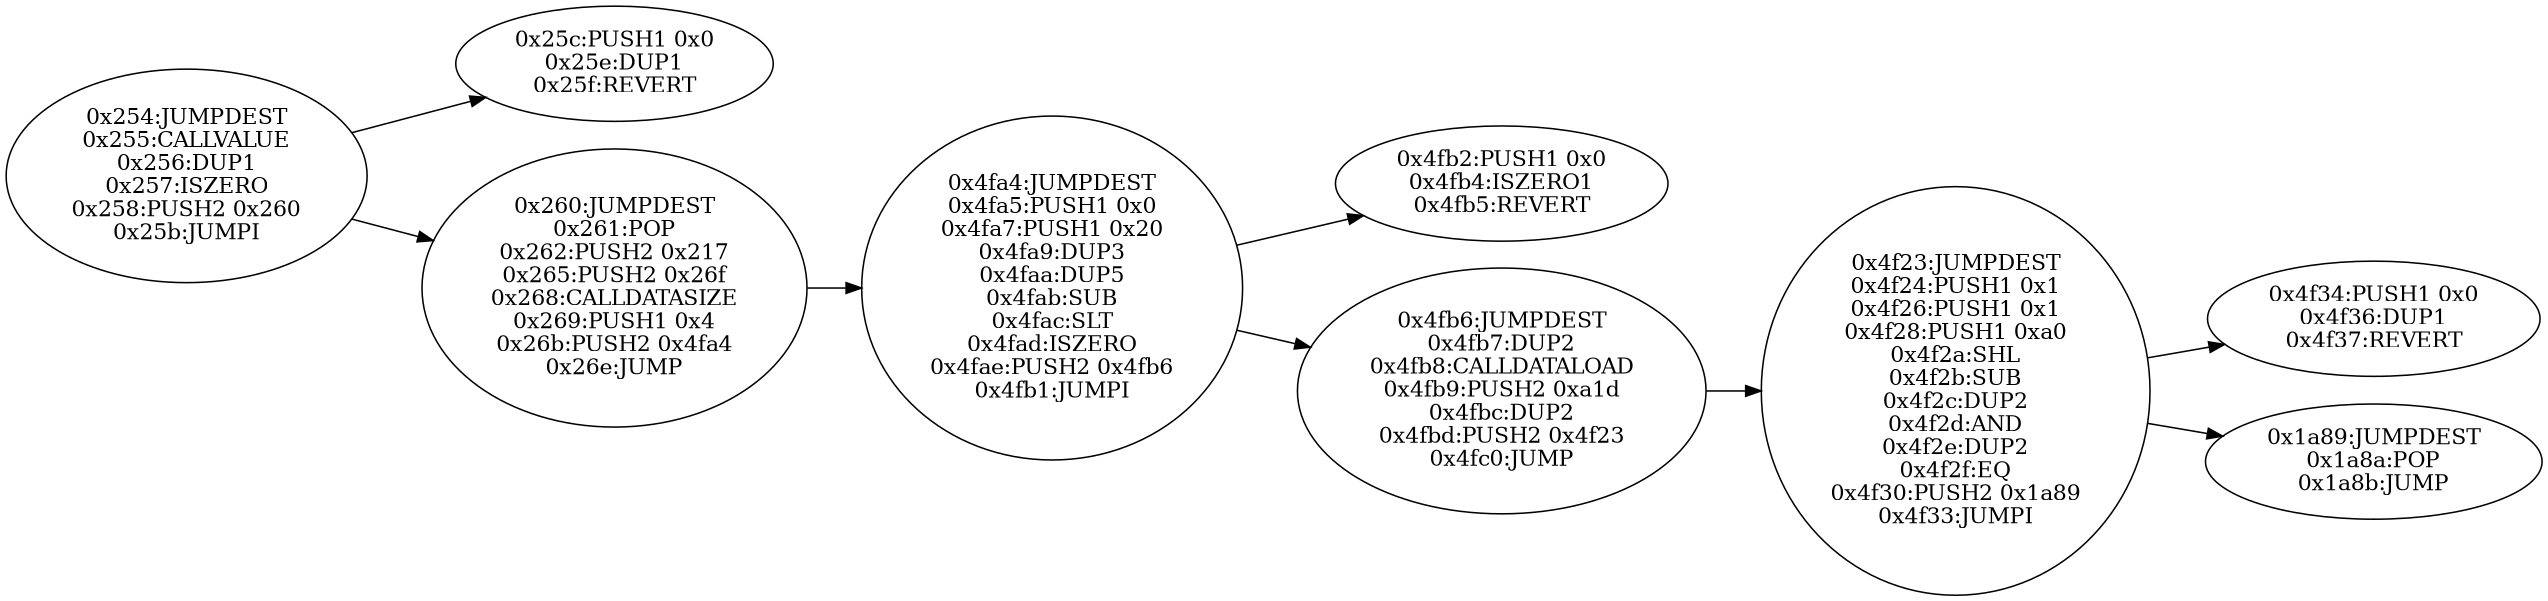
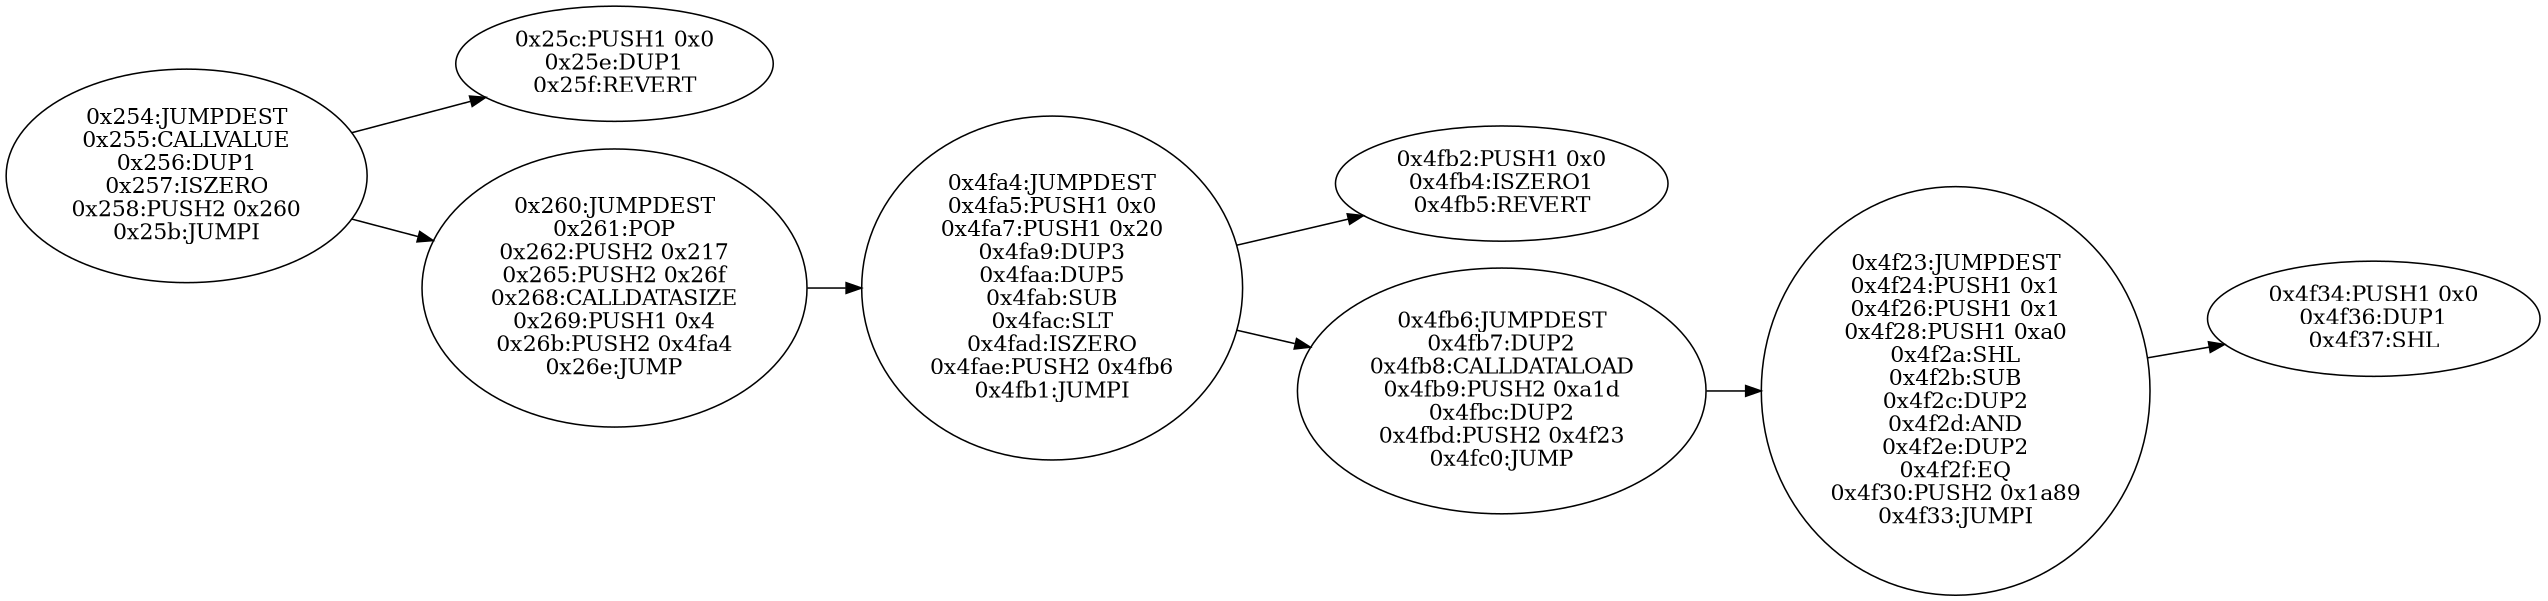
(2374, 319) -> (2374, 319)
(2374, 462) -> none
